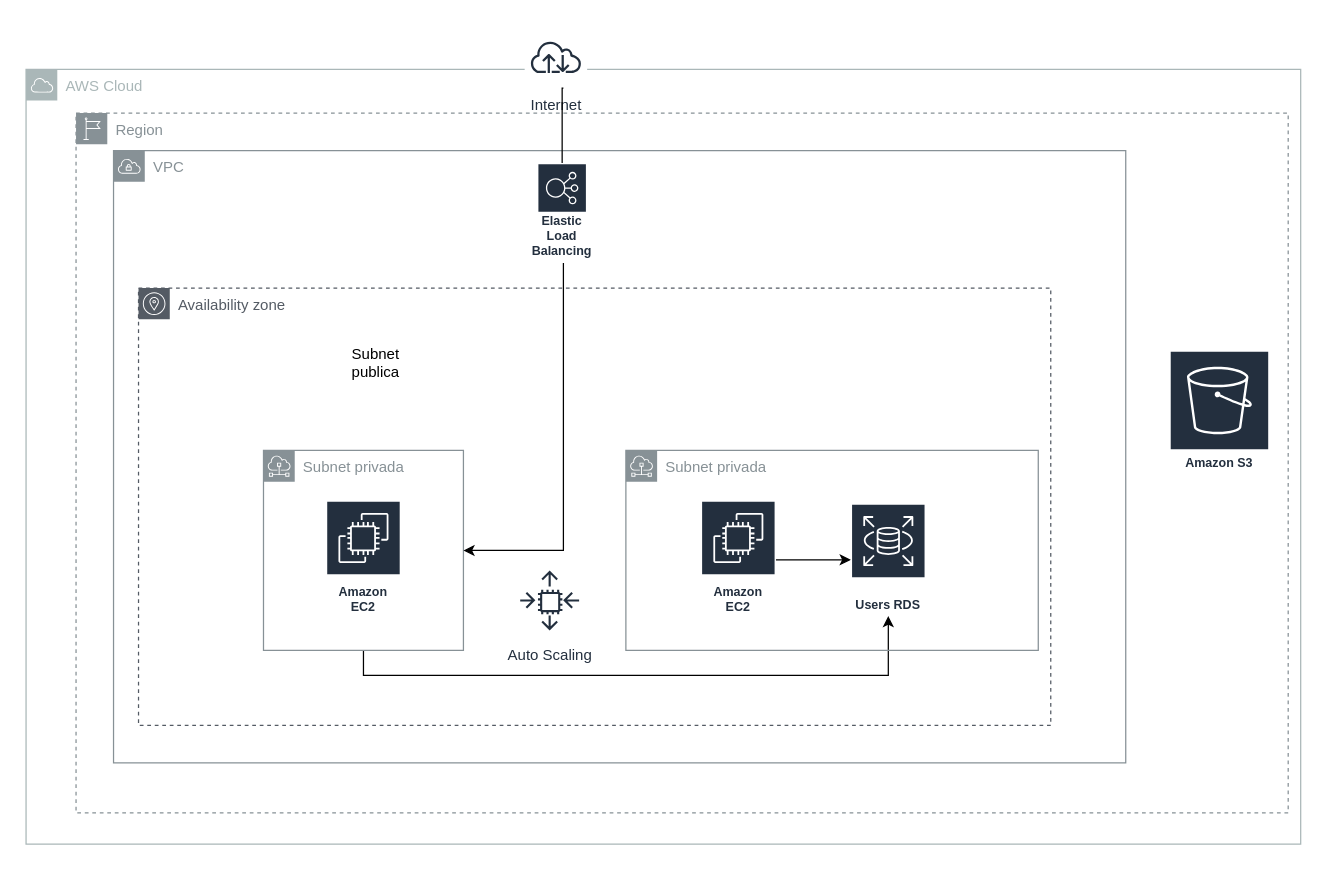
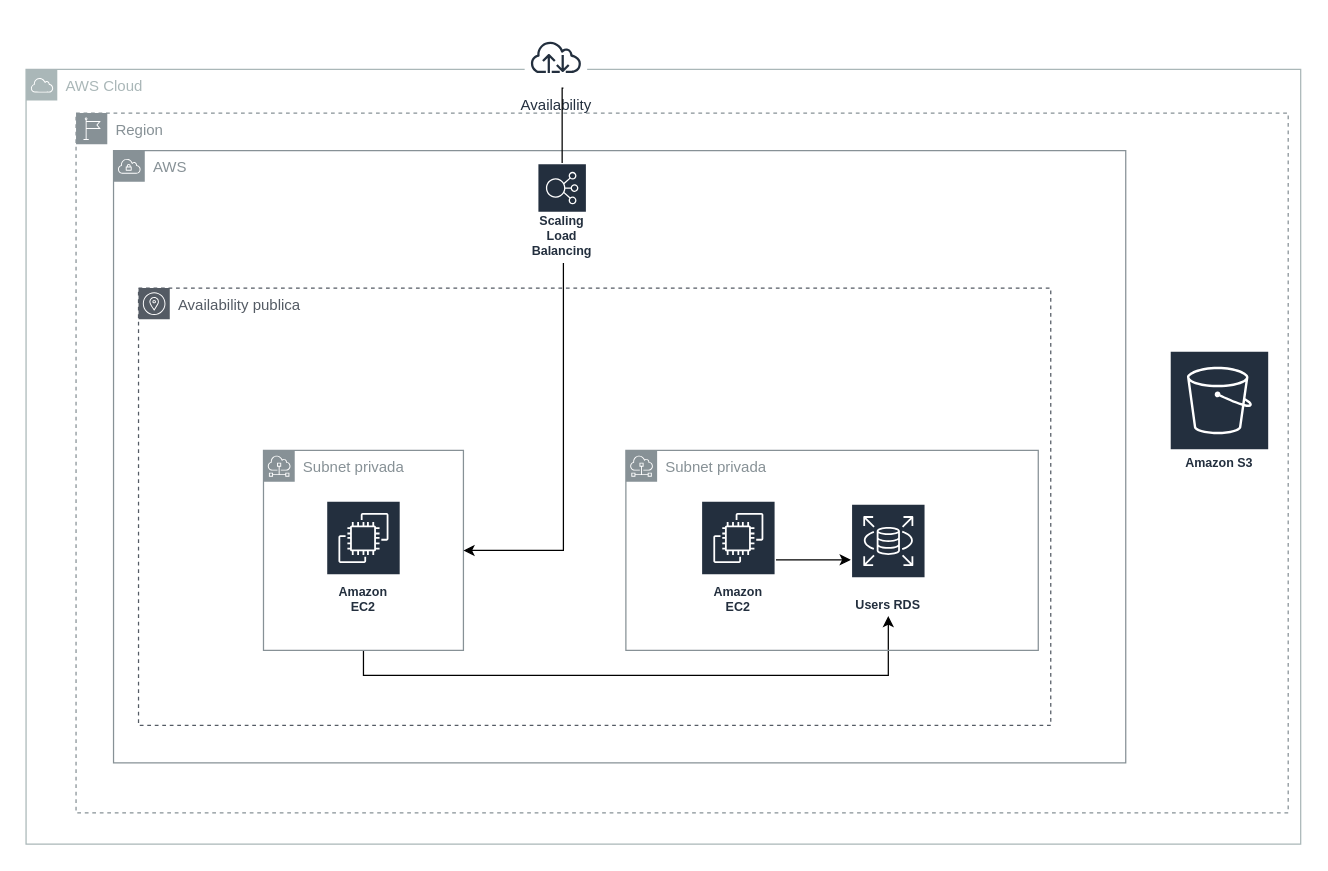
(556, 106) -> (556, 106)
(166, 168) -> (166, 168)
(562, 236) -> (562, 236)
(238, 306) -> (247, 306)
(376, 363) -> none
(549, 601) -> none
